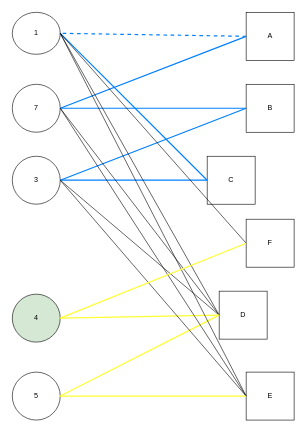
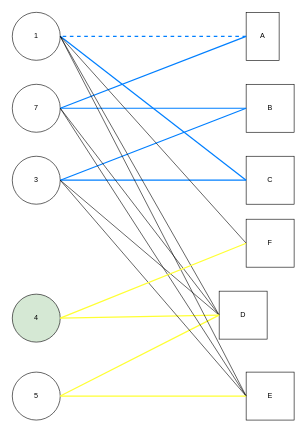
(36, 33) -> (36, 36)
(270, 36) -> (263, 36)
(231, 180) -> (270, 180)
